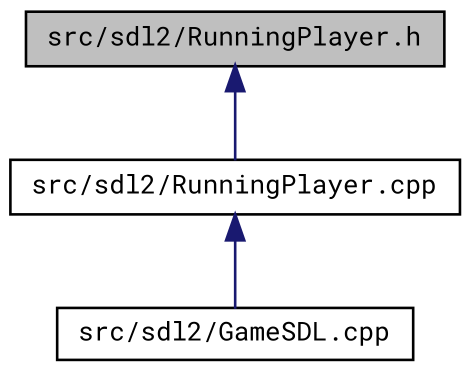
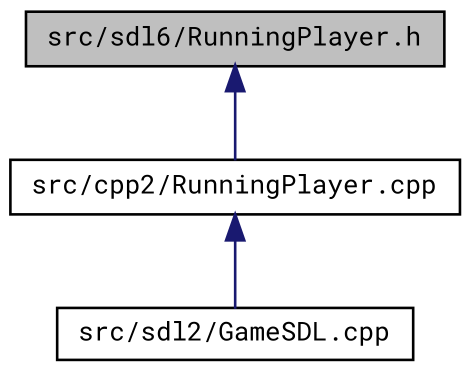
(235, 39) -> (235, 39)
(235, 187) -> (235, 187)
